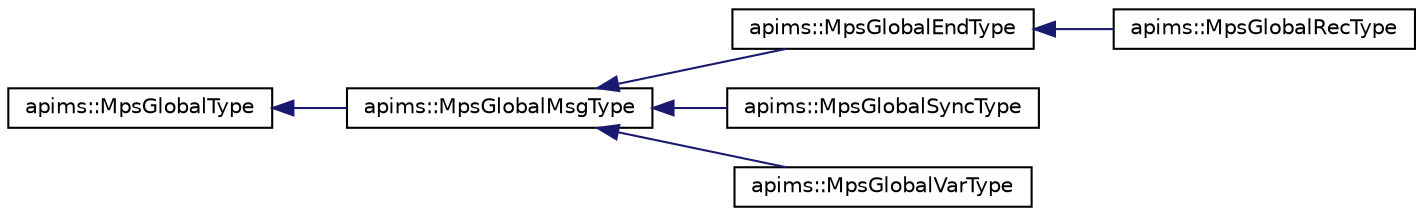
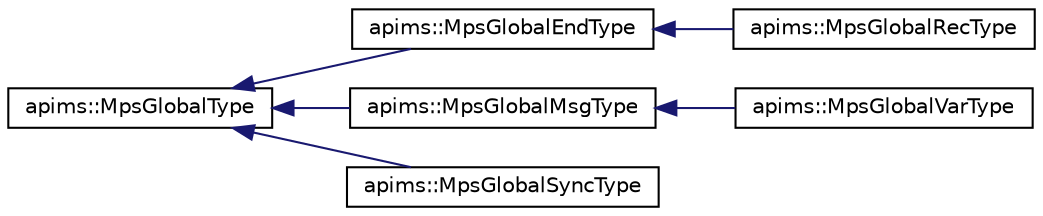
(702, 66) -> (332, 66)
(700, 108) -> (332, 150)
